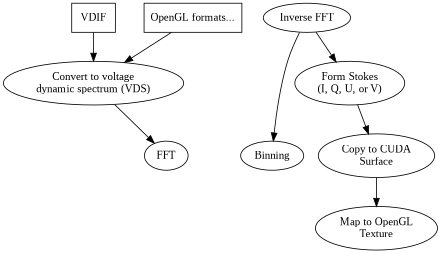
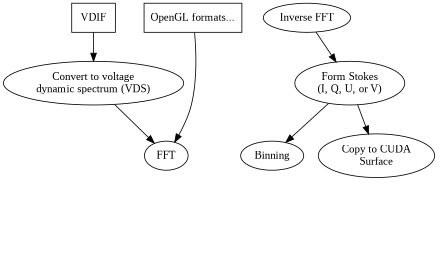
(151, 45) -> (195, 85)
(282, 82) -> (310, 120)
(376, 228) -> none
